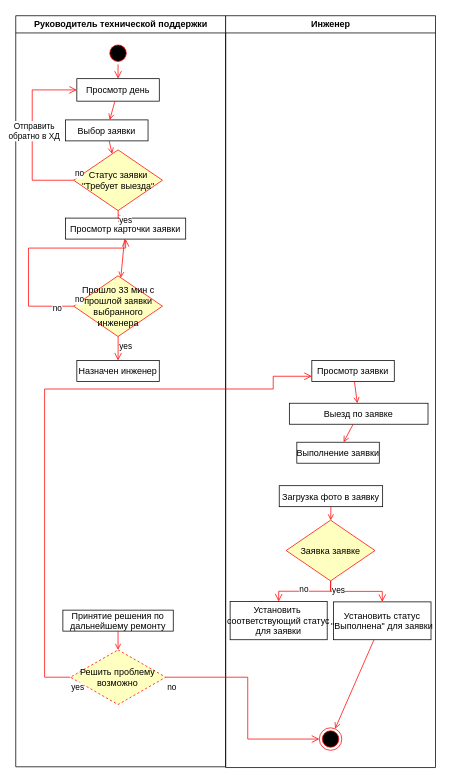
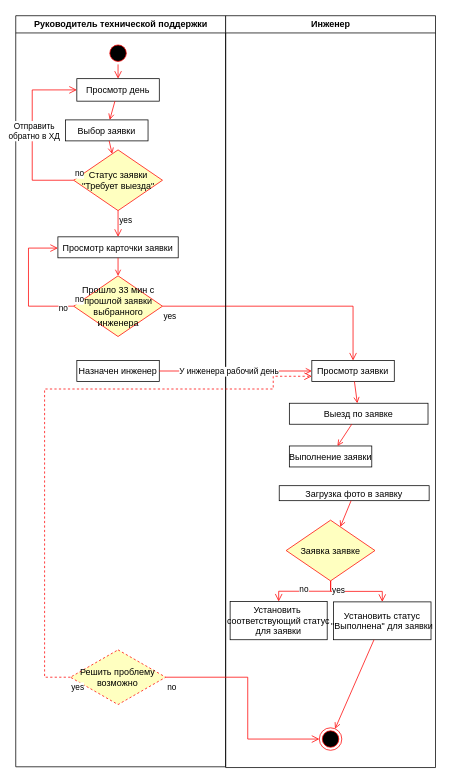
(126, 228) -> (118, 247)
(118, 347) -> (284, 306)
none -> (229, 371)
(45, 408) -> (45, 408)
(338, 453) -> (331, 456)
(331, 496) -> (354, 493)
(118, 621) -> none
(118, 639) -> none
